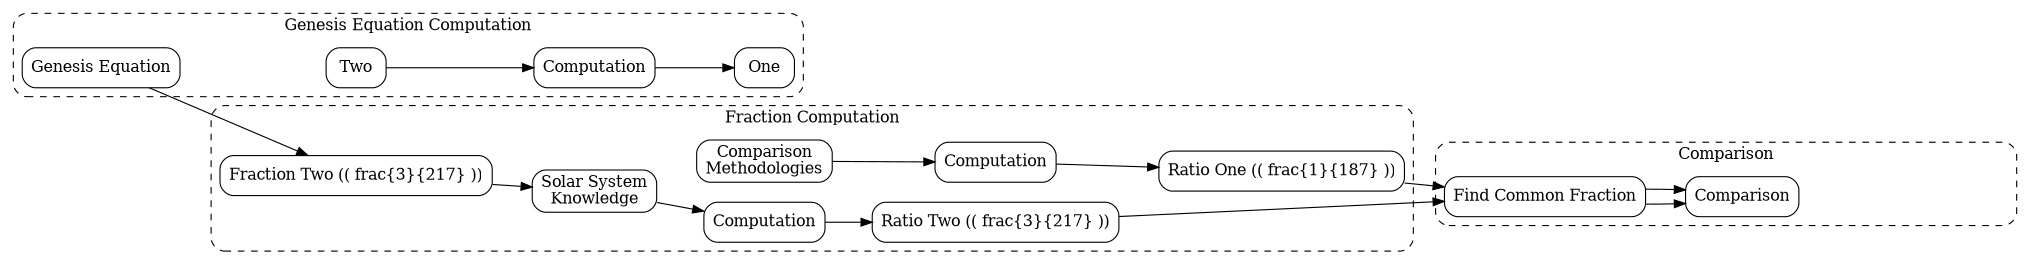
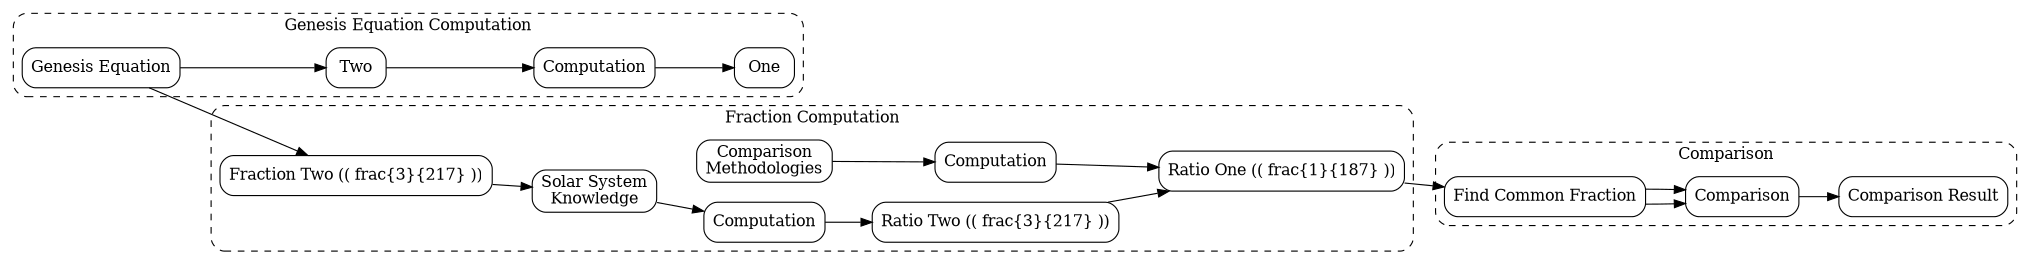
none -> (247, 68)
none -> (1923, 197)
(1276, 209) -> (1133, 198)
